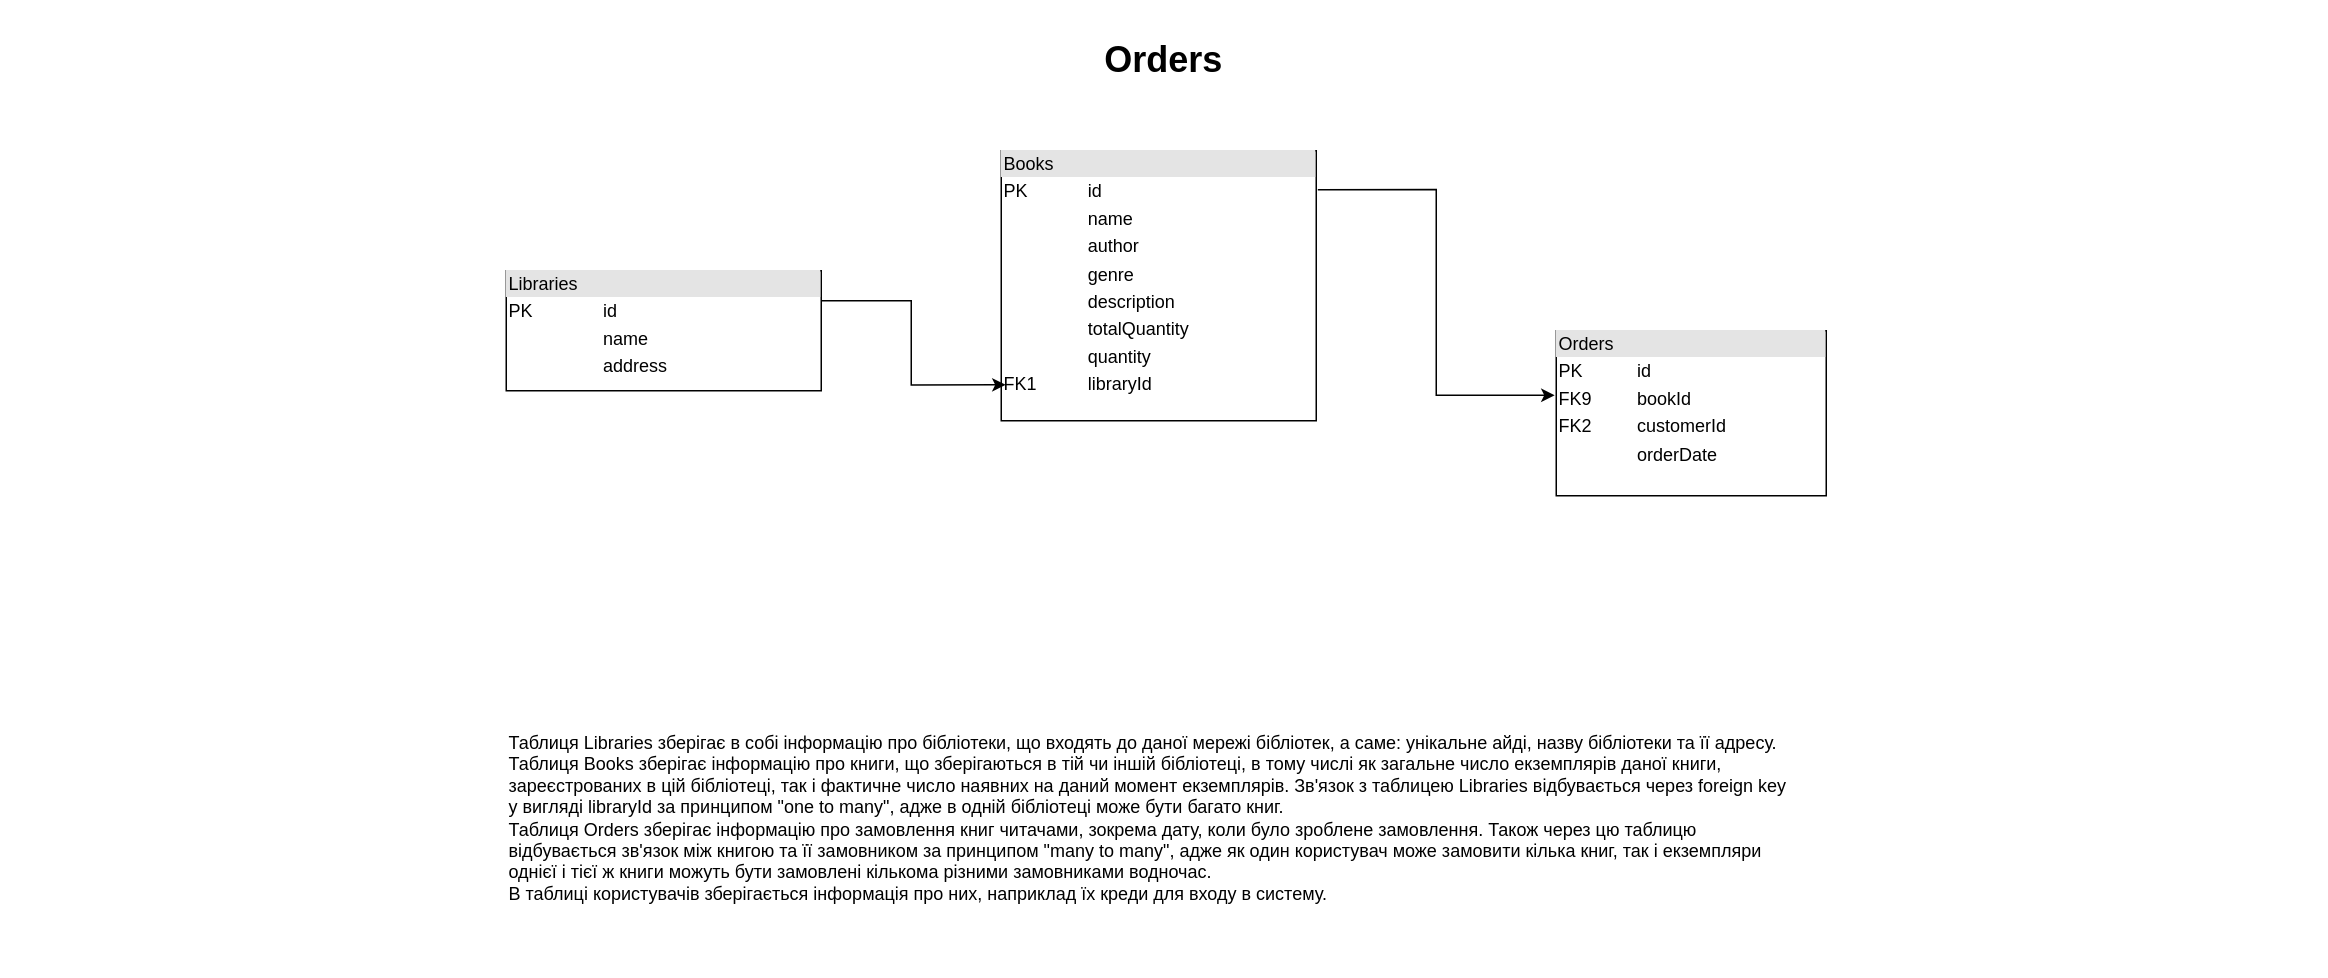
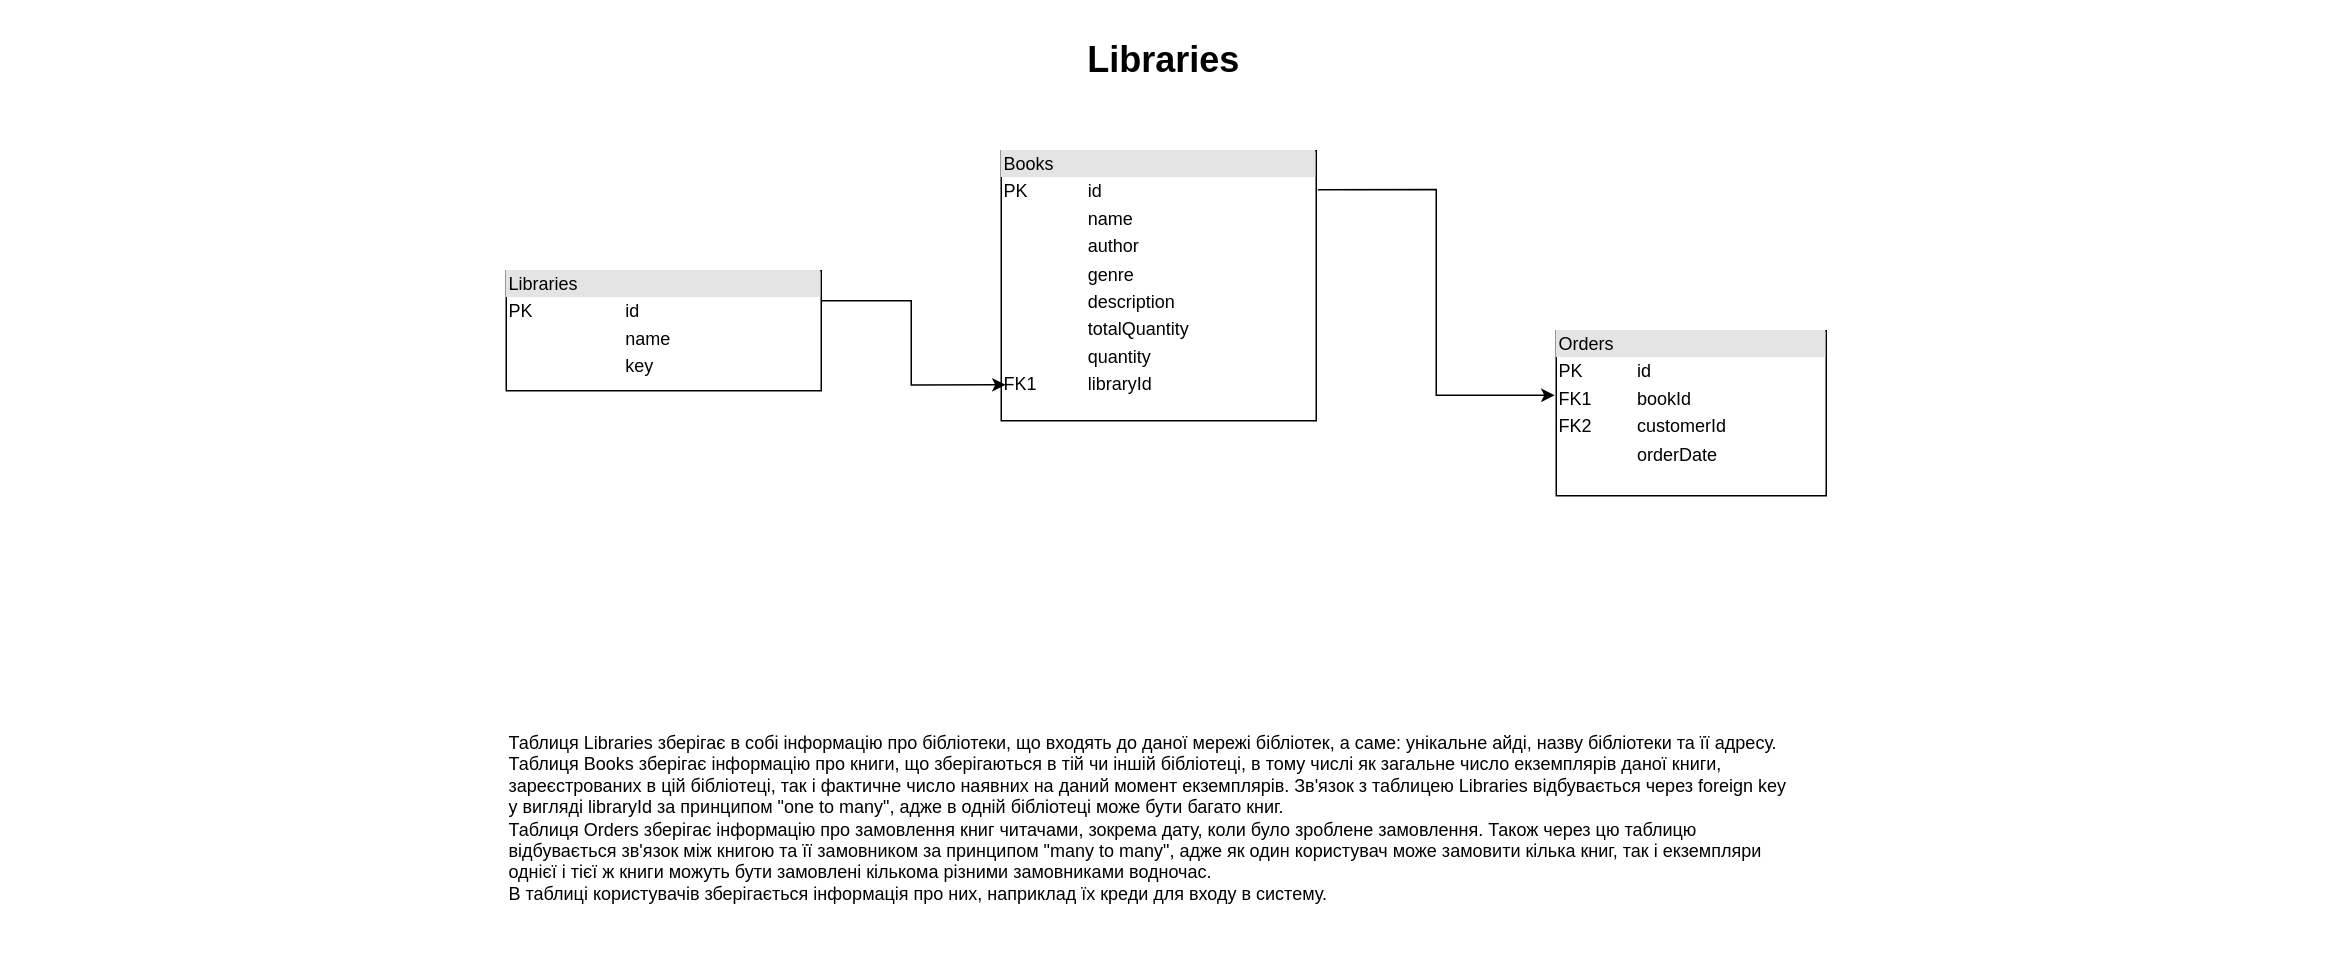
(1164, 61) -> (1164, 61)
(547, 314) -> (547, 314)
(1622, 385) -> (1622, 385)
